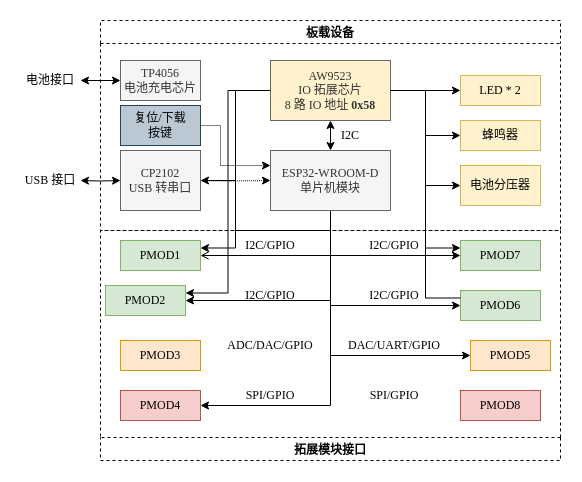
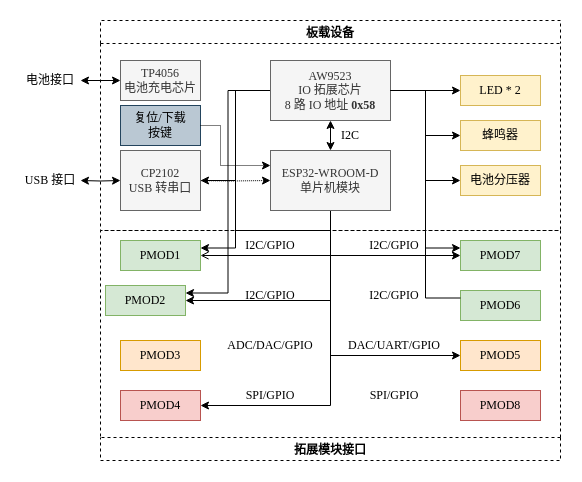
(331, 91) -> (331, 91)
(501, 186) -> (501, 181)
(393, 306) -> none
(511, 356) -> (501, 356)
